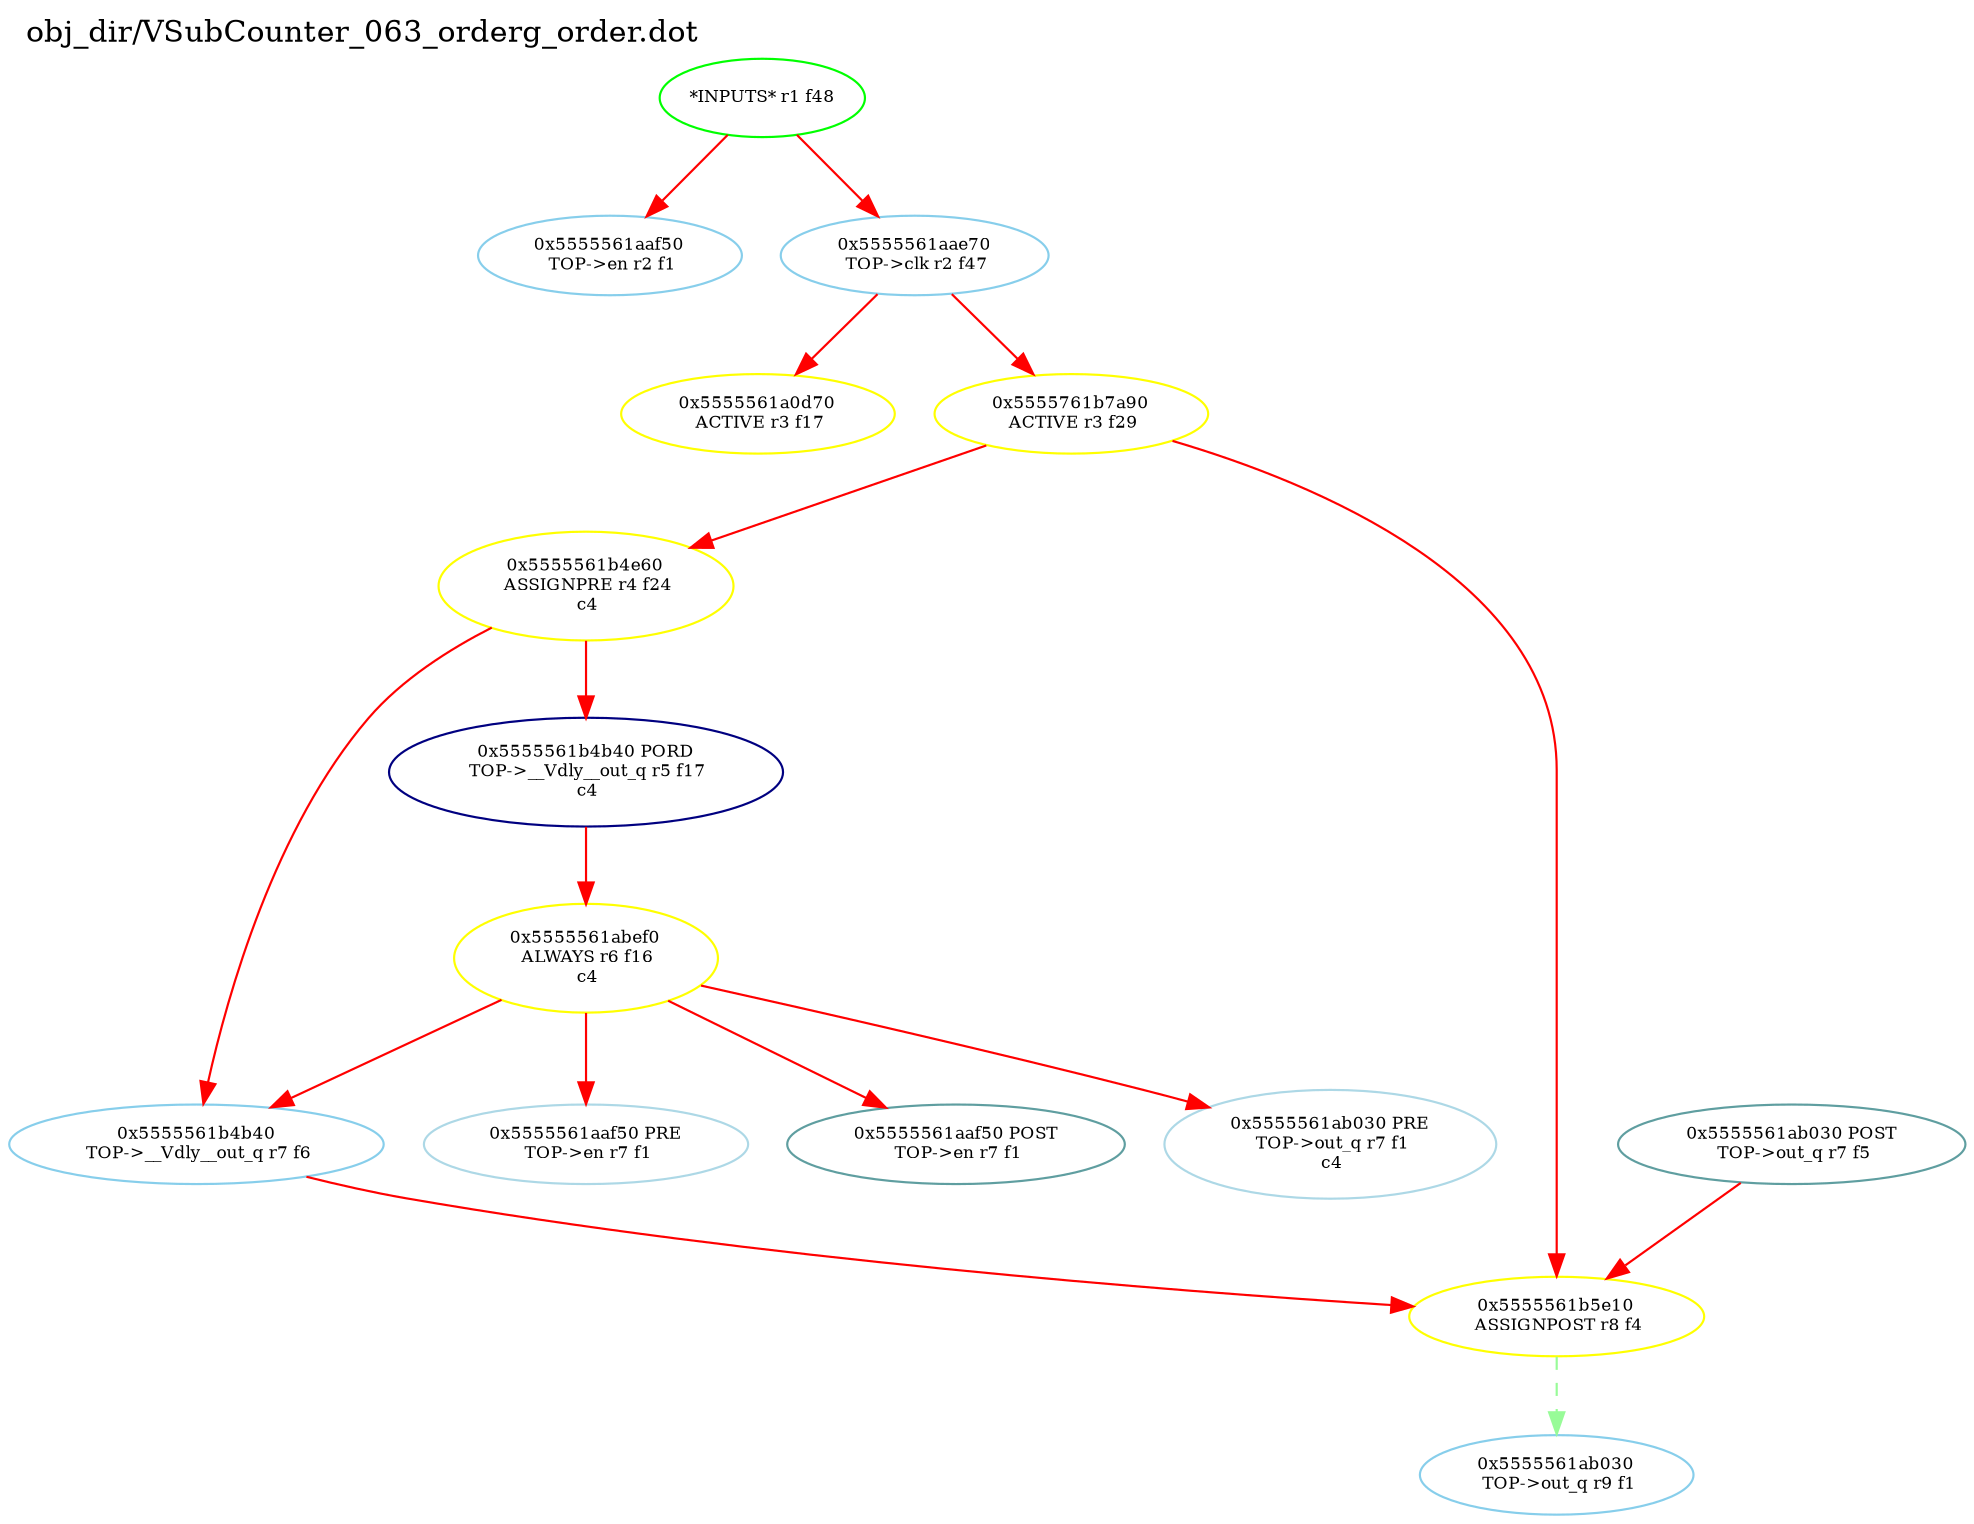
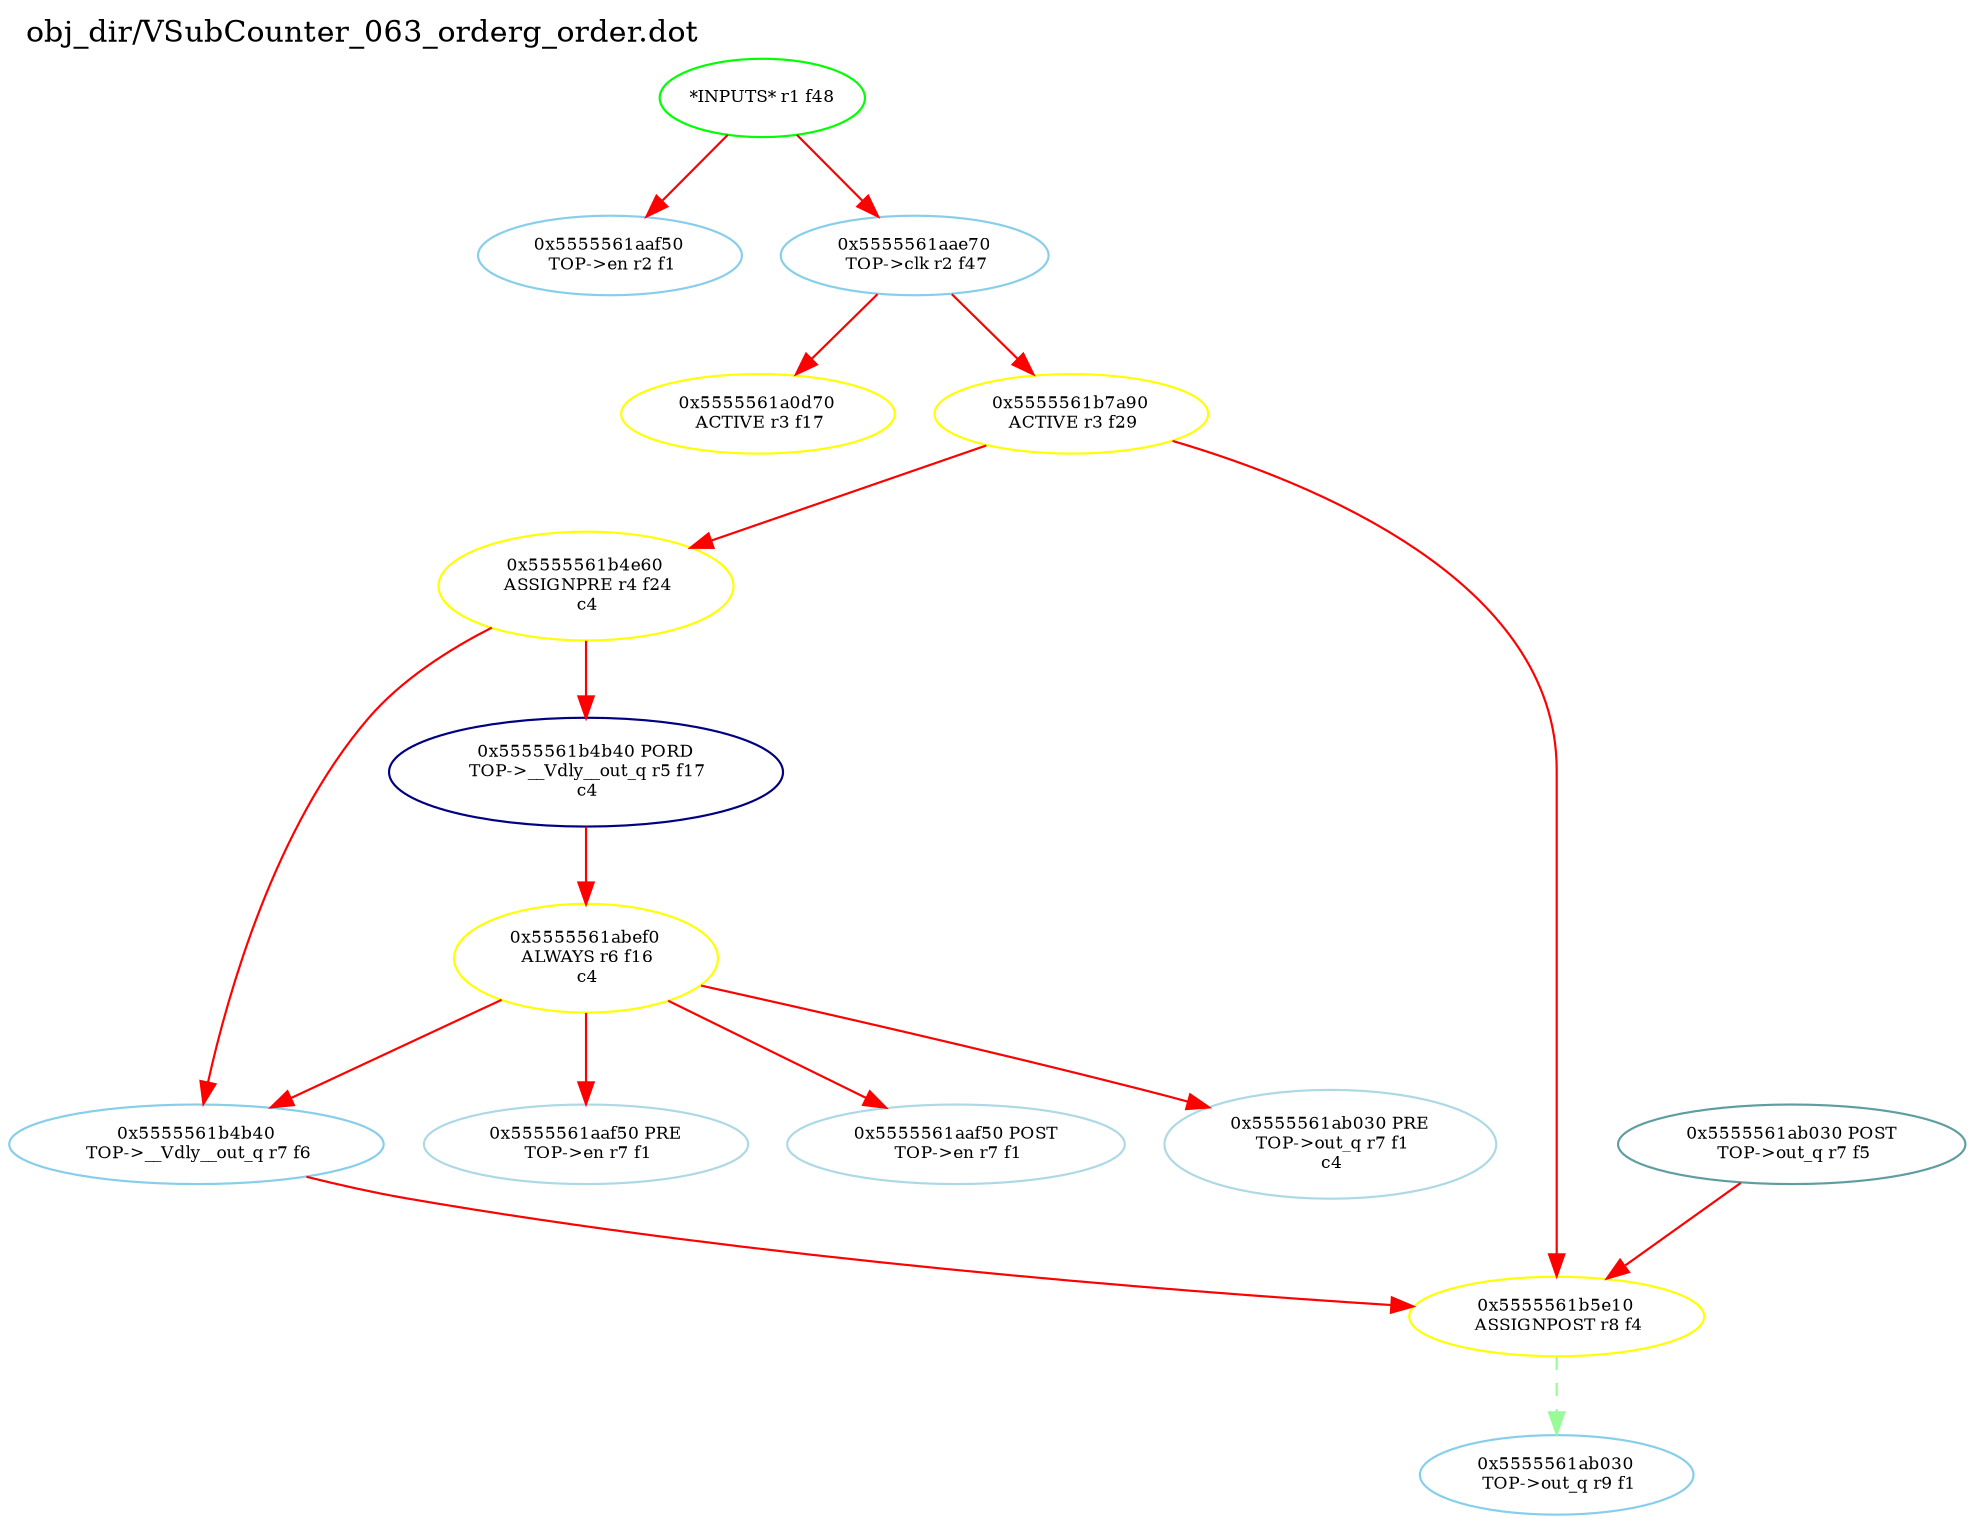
(1071, 414) -> (1071, 414)
(956, 1144) -> (956, 1144)
